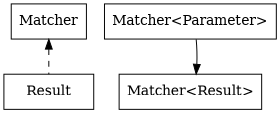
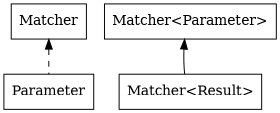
(197, 52) -> (184, 62)
(49, 92) -> (49, 92)
